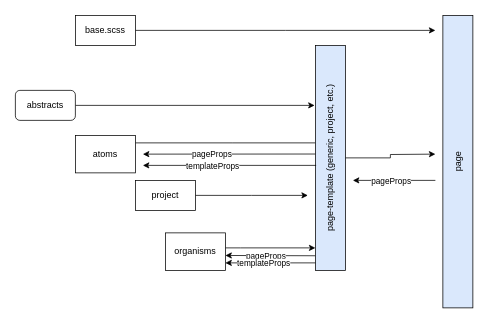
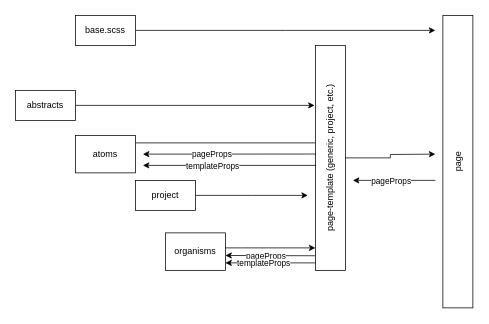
(45, 105) -> (45, 105)
(330, 158) -> (330, 158)
(458, 162) -> (458, 162)
